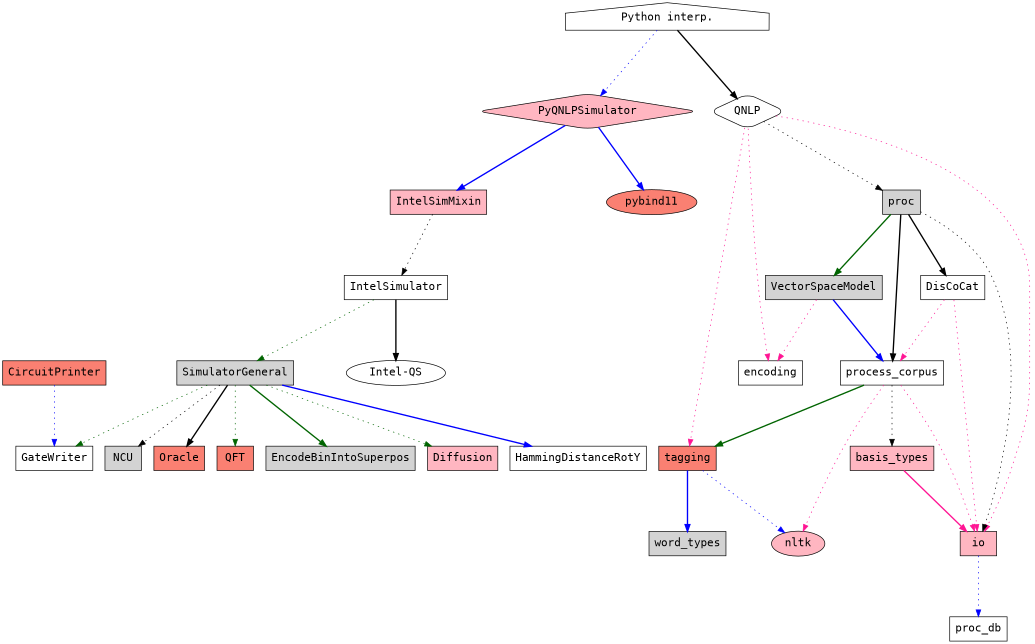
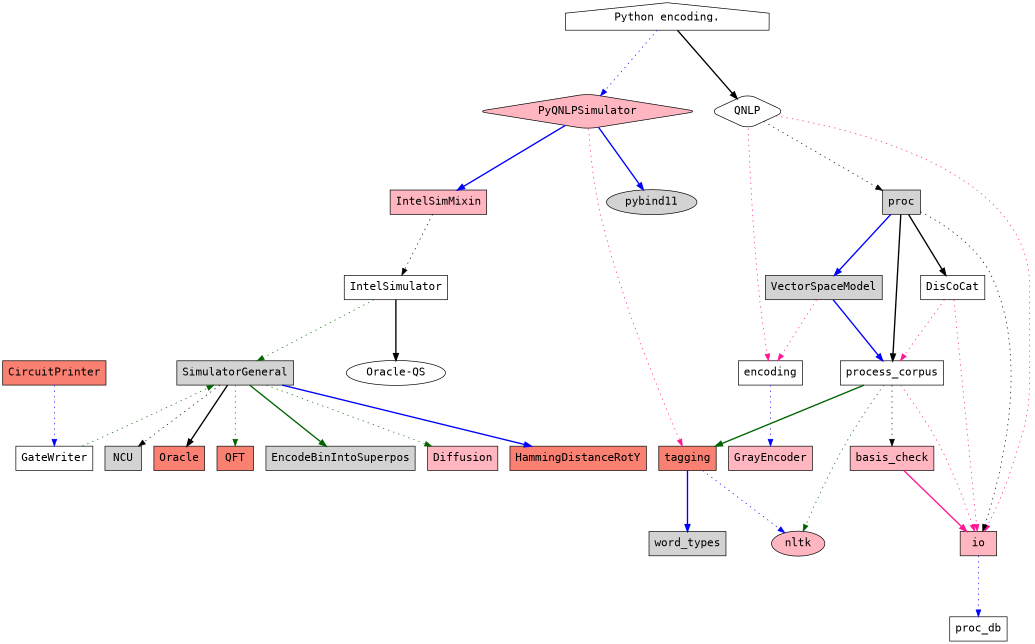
(667, 18) -> (667, 18)
(652, 202) -> (652, 202)
(865, 242) -> (865, 242)
(718, 284) -> (621, 288)
(396, 373) -> (396, 373)
(144, 414) -> (145, 418)
(841, 453) -> (841, 453)
(578, 458) -> (578, 458)
none -> (771, 458)
(892, 458) -> (892, 458)
